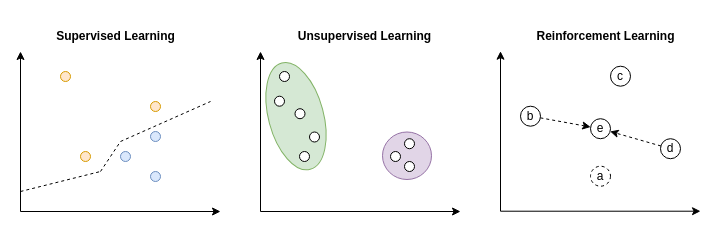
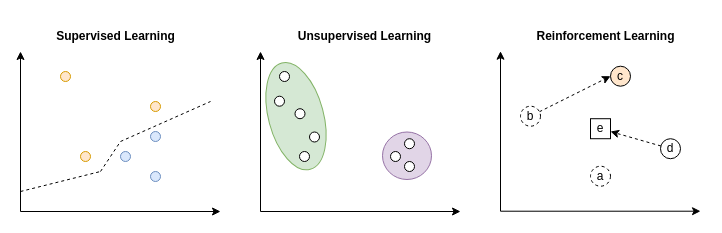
(621, 76) -> (621, 76)
(531, 116) -> (531, 116)
(562, 122) -> (572, 96)
(601, 129) -> (601, 129)
